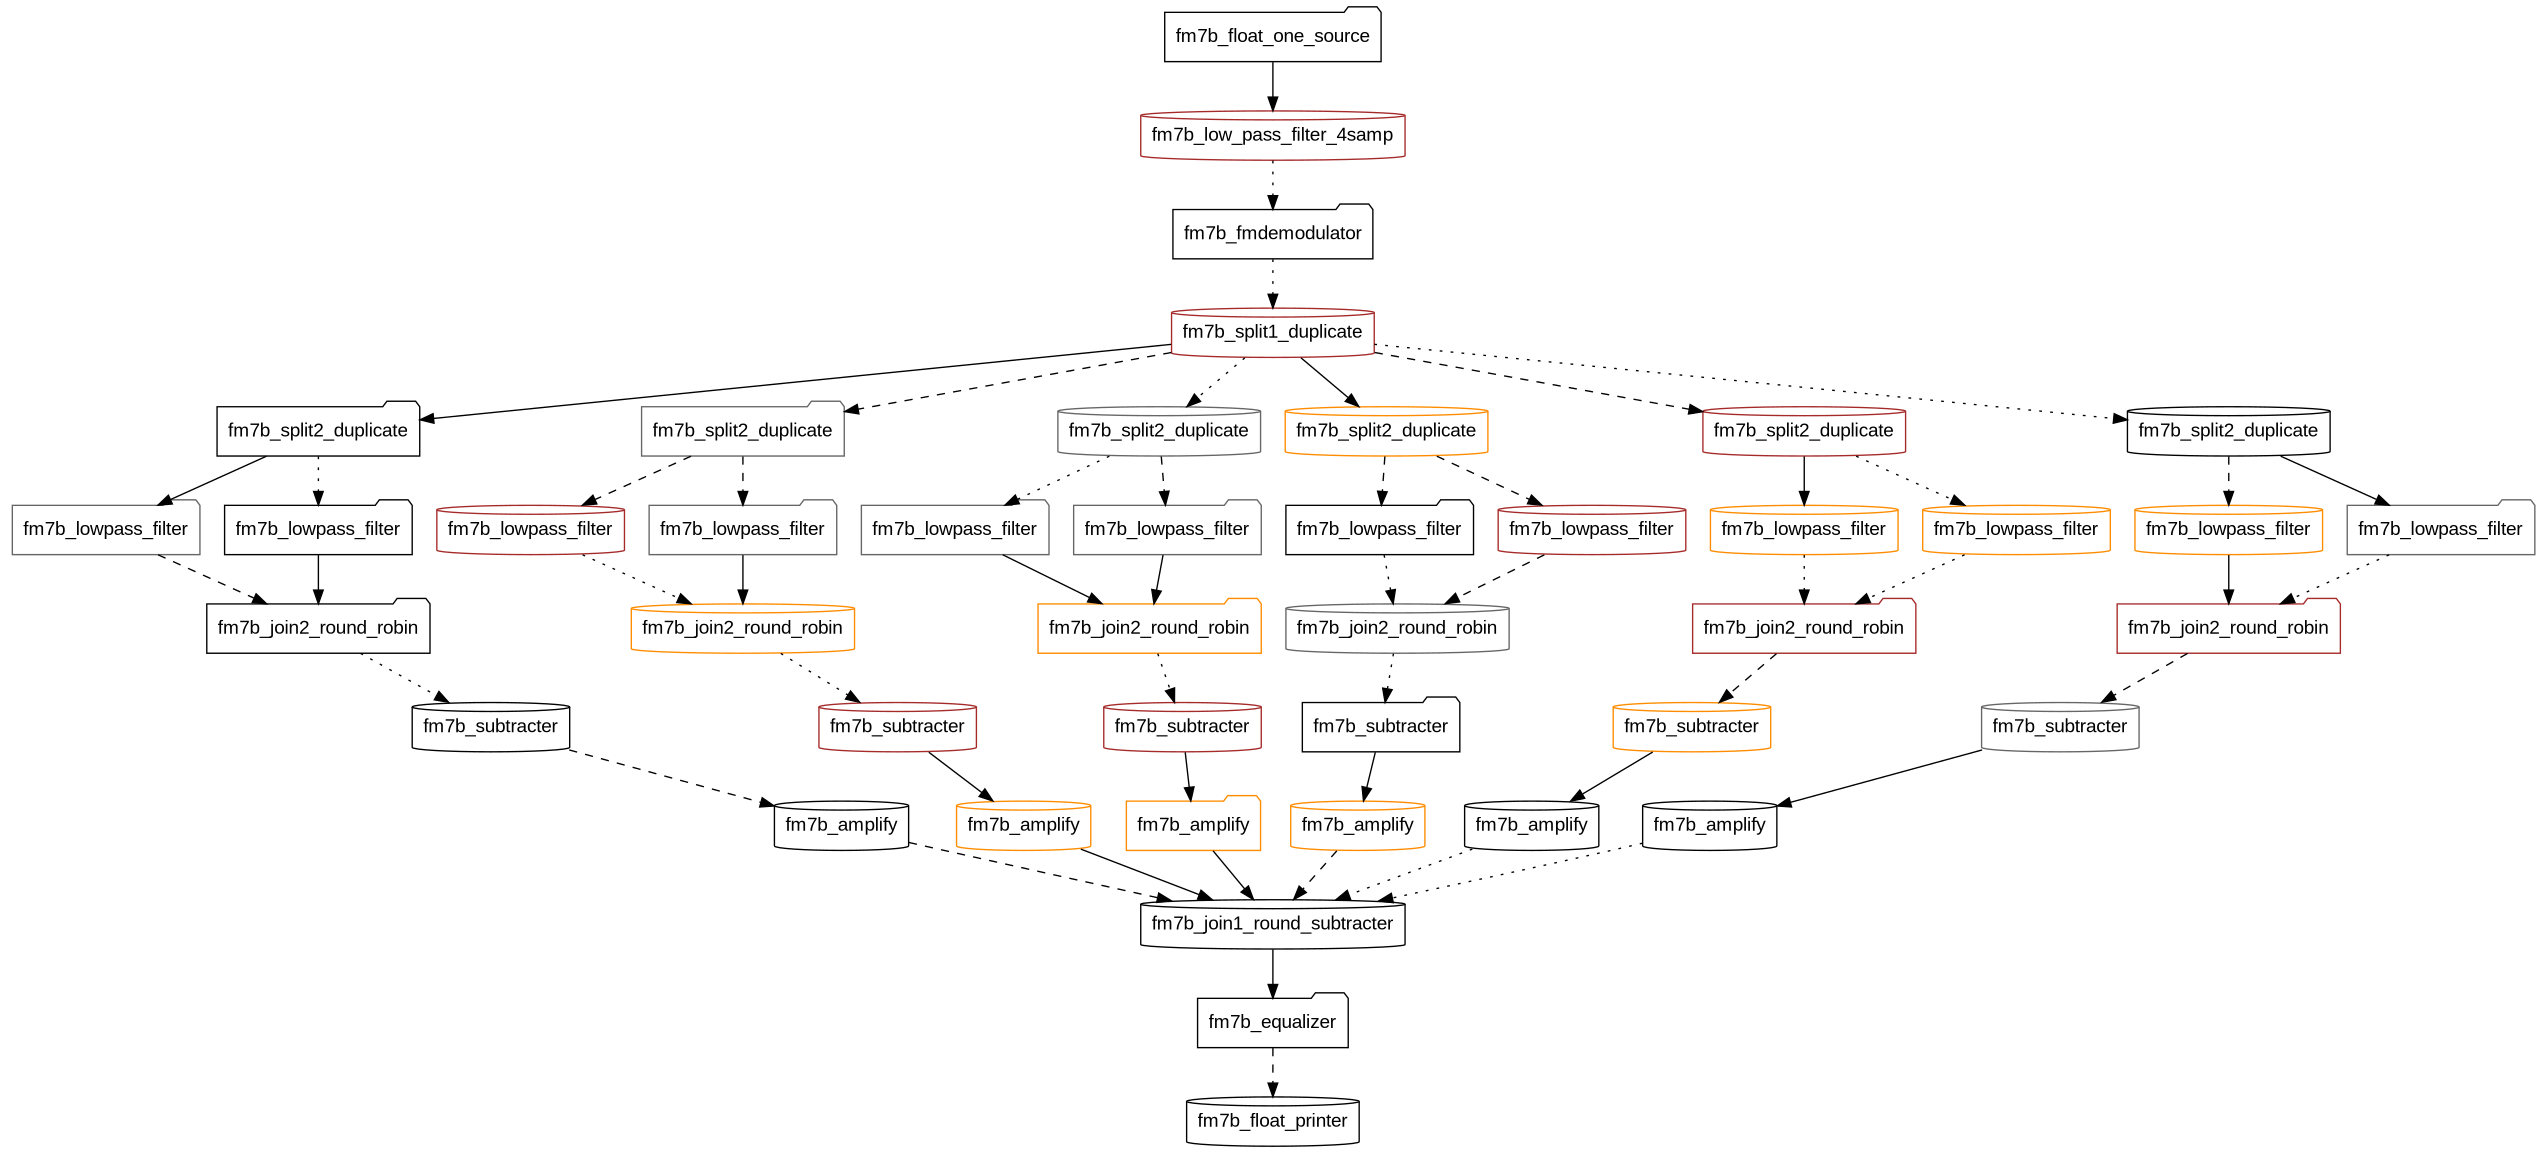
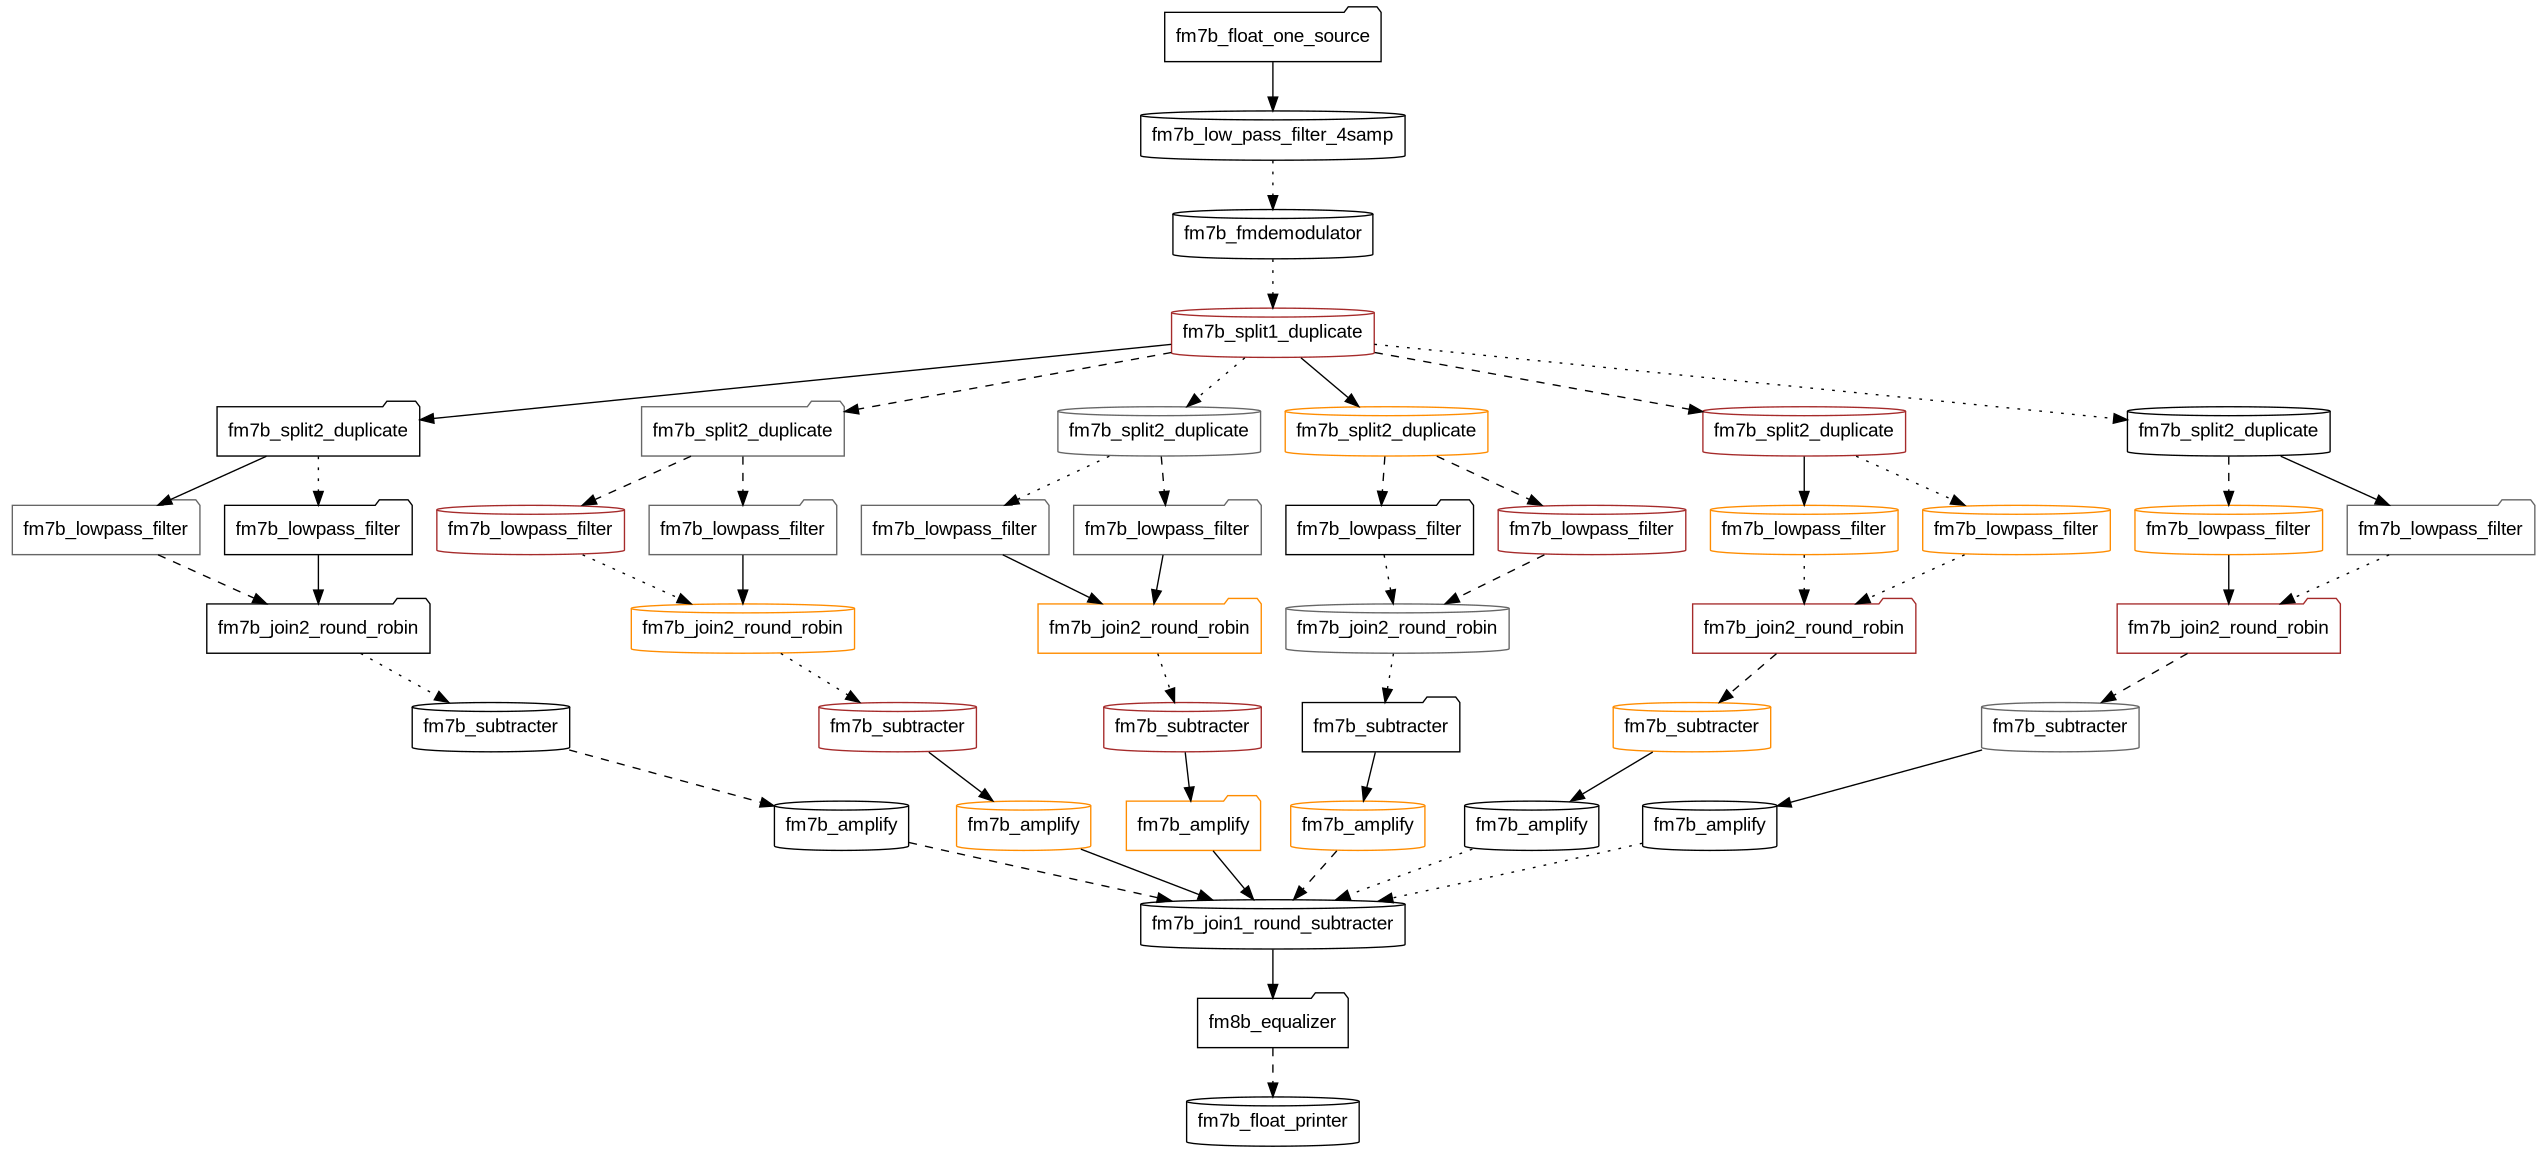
(1273, 136) -> (1273, 136)
(1273, 234) -> (1273, 234)
(1273, 1023) -> (1273, 1023)
